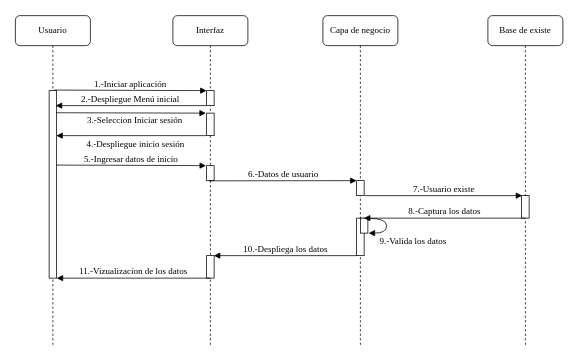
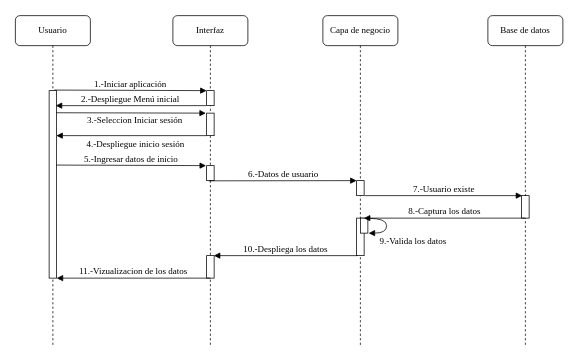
(525, 30) -> (525, 30)
